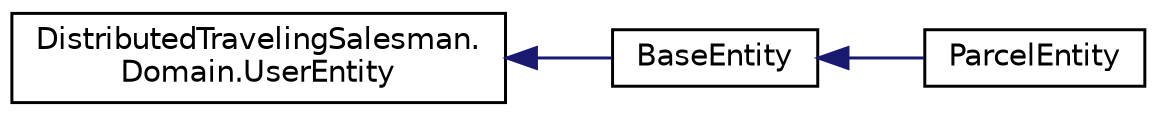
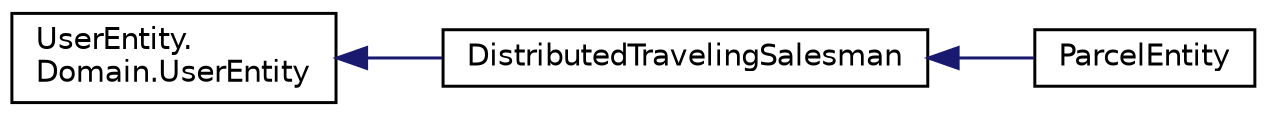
(259, 58) -> (174, 58)
(715, 58) -> (685, 58)
